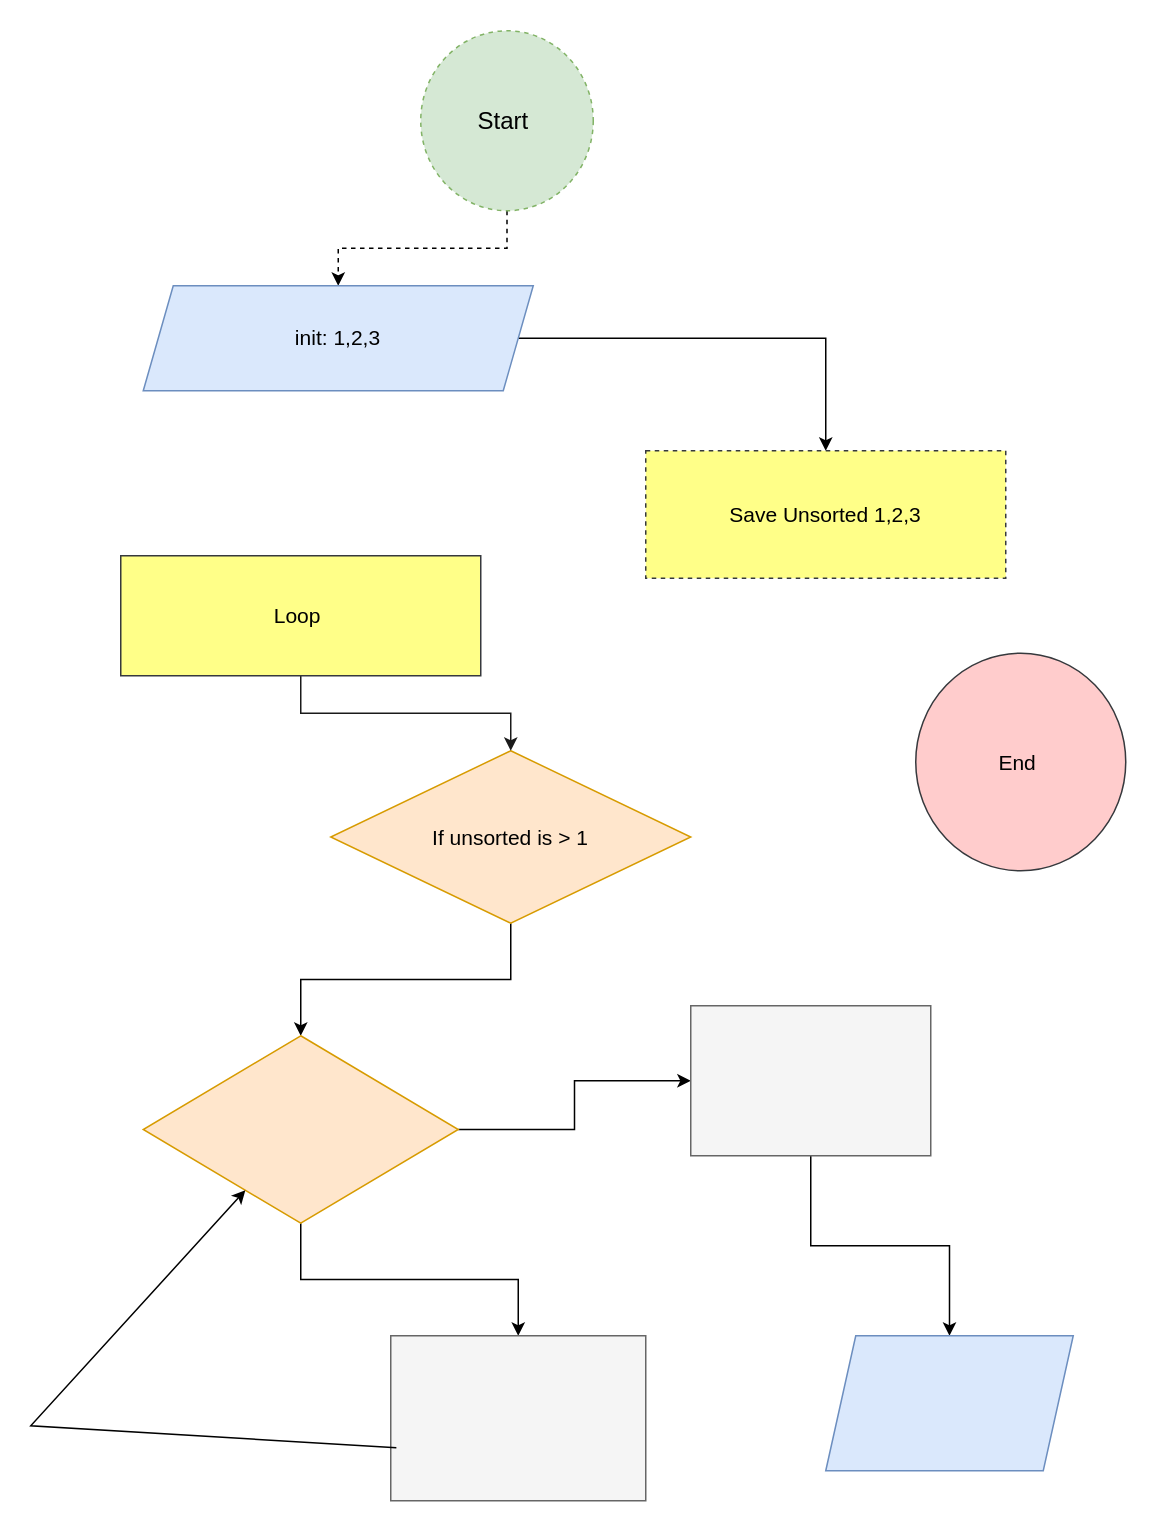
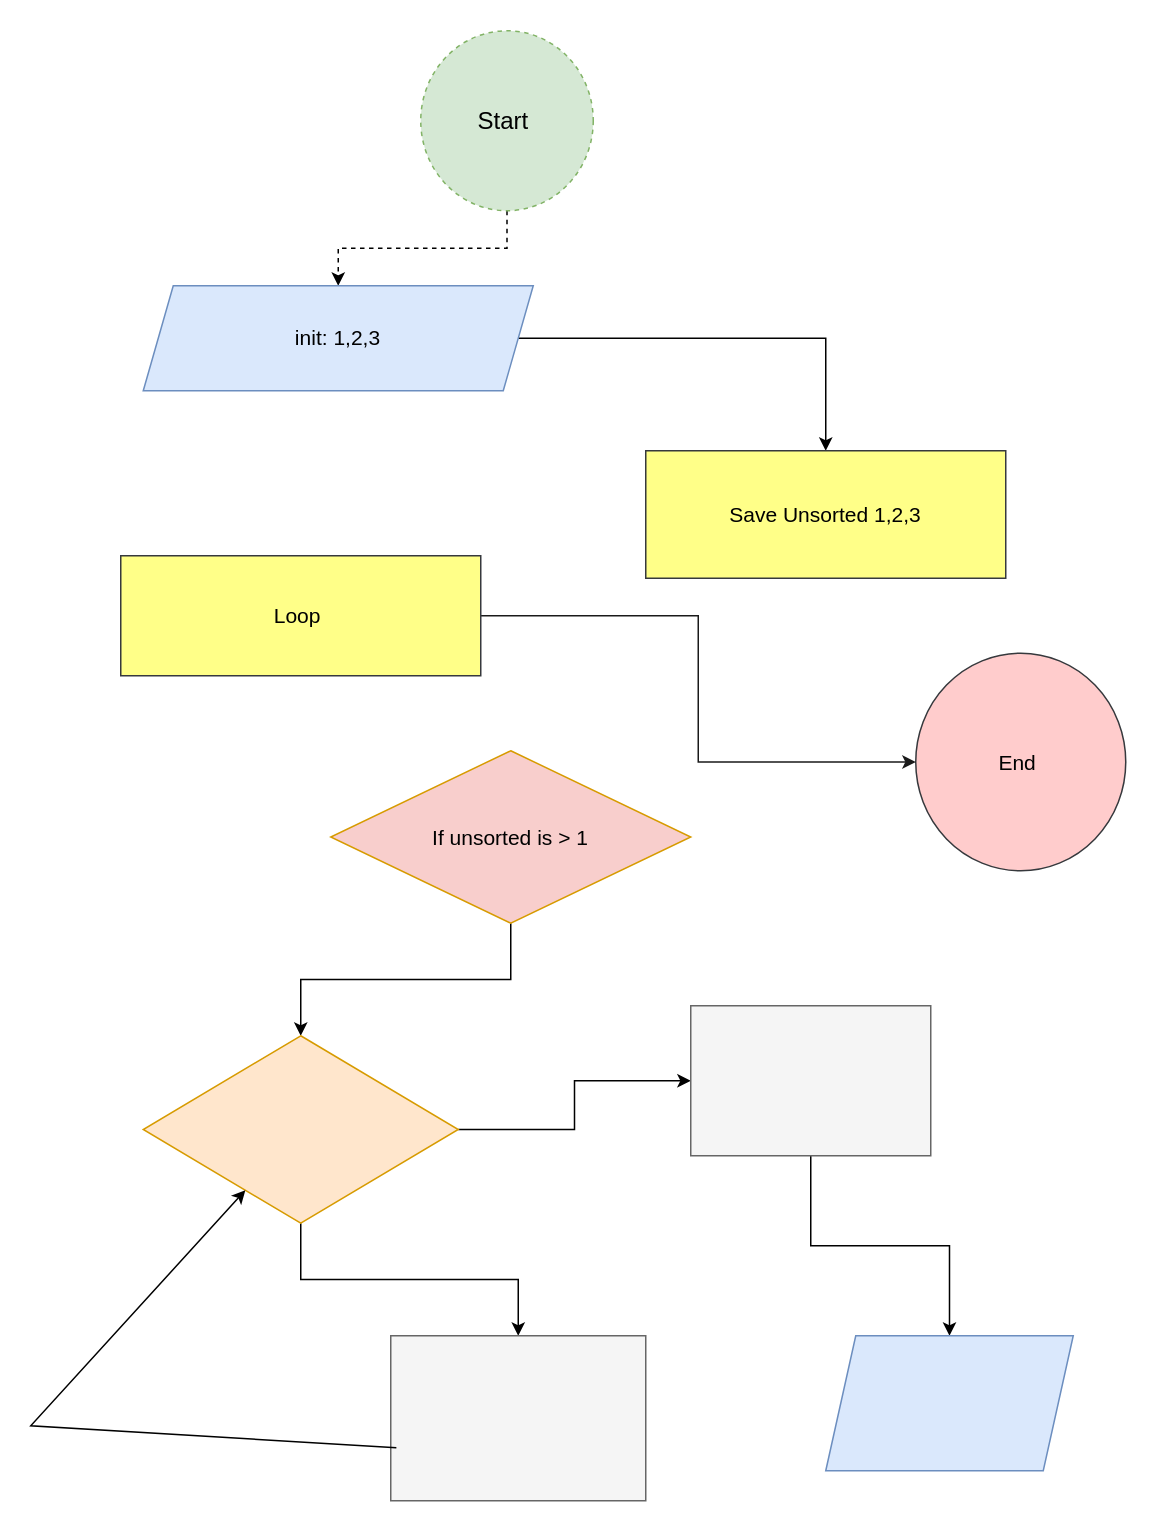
(826, 515) -> (826, 515)
(401, 713) -> (698, 684)
(511, 837) -> (511, 837)
